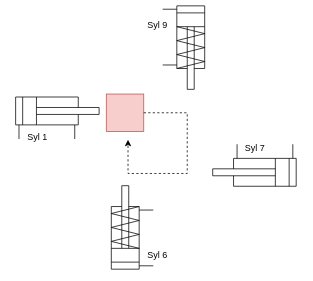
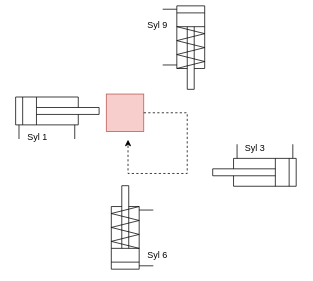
(255, 149) -> (255, 149)
